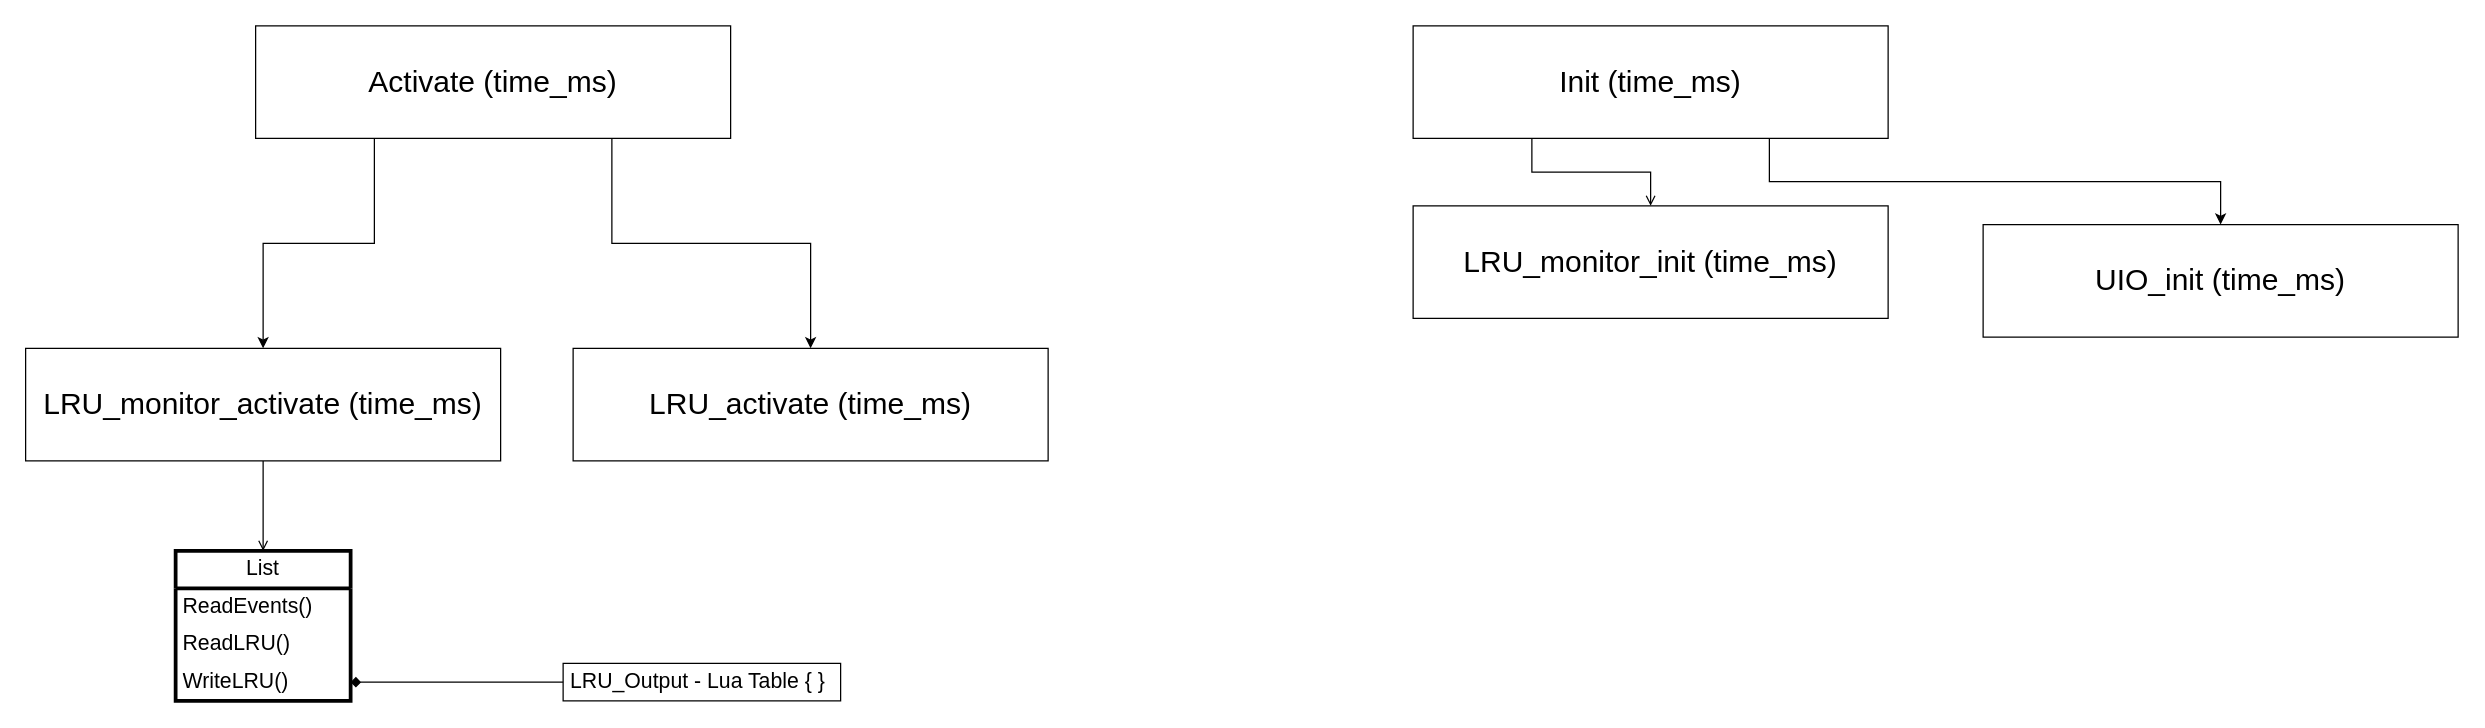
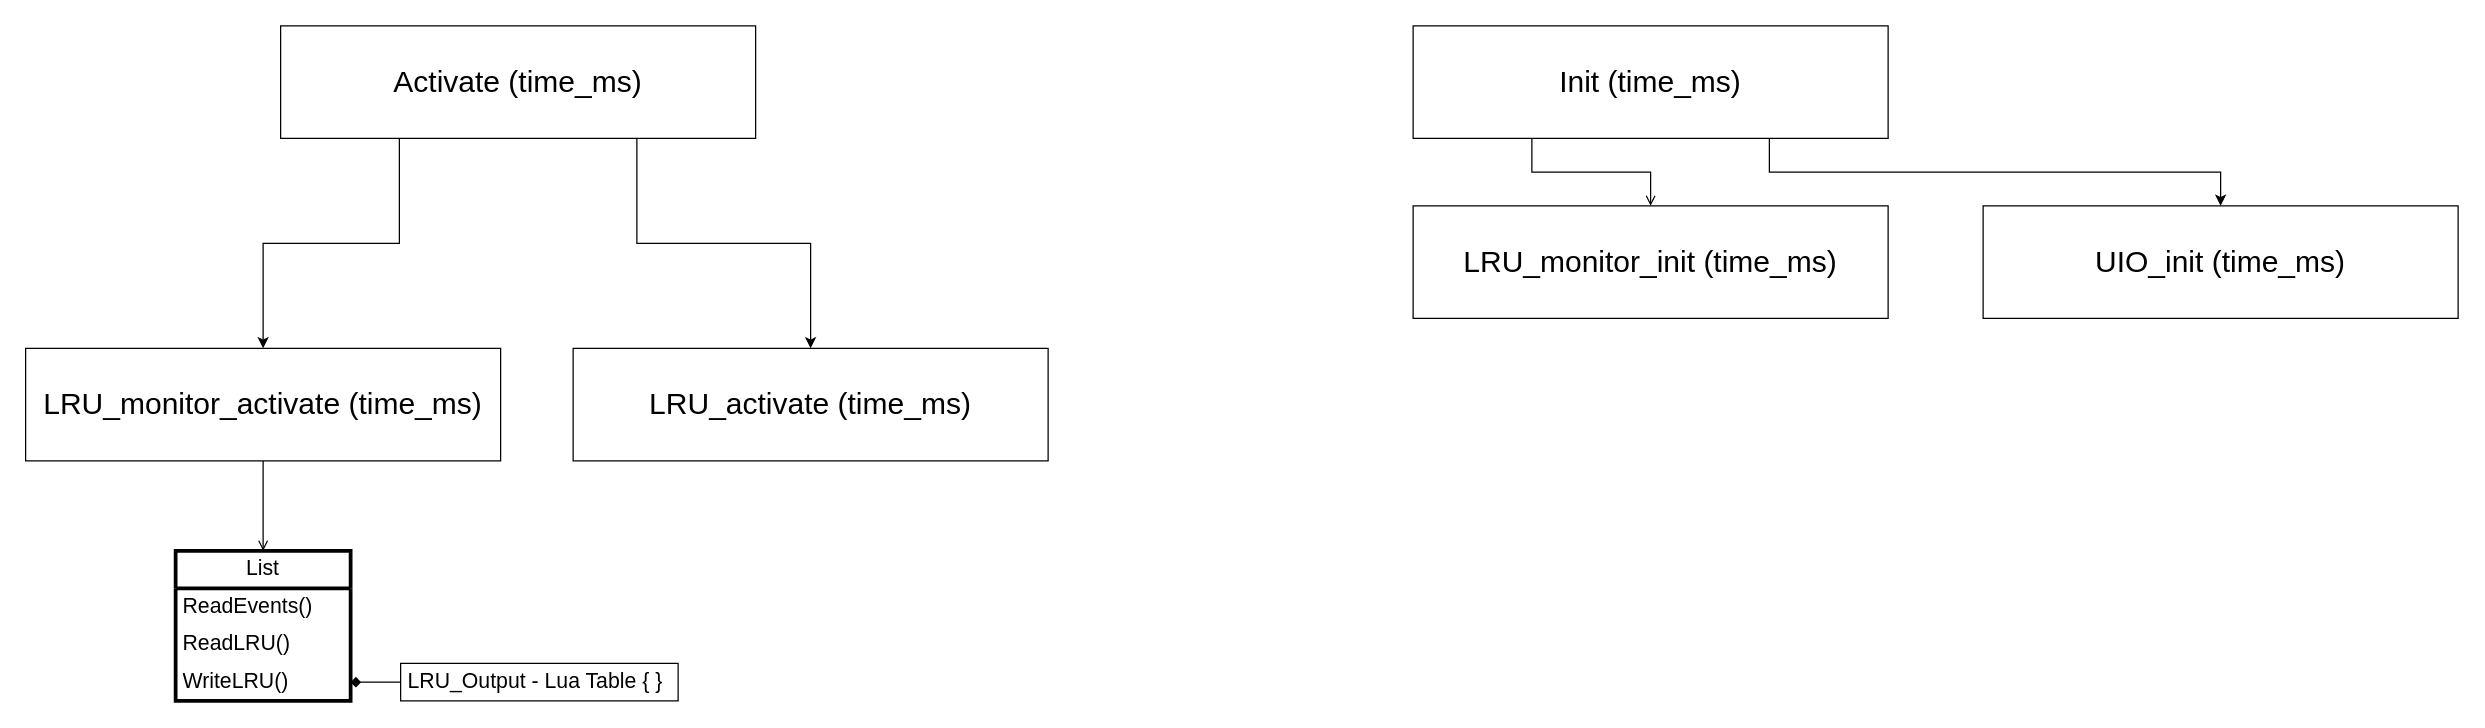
(493, 82) -> (518, 82)
(2221, 281) -> (2221, 262)
(702, 682) -> (539, 682)
